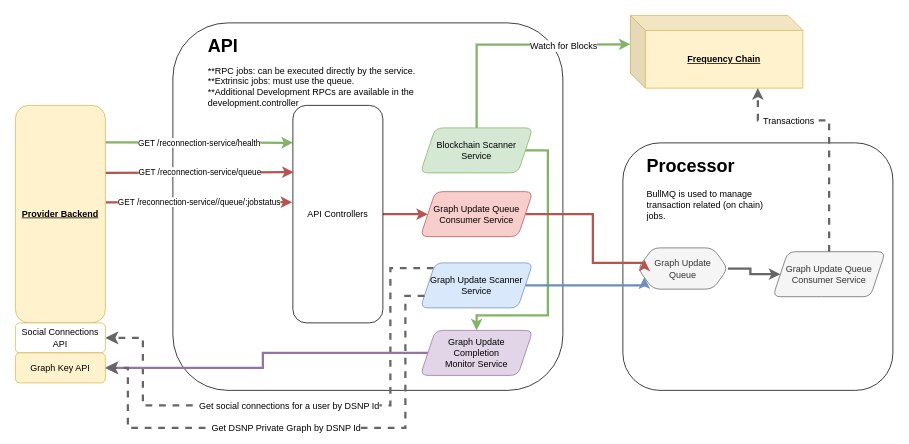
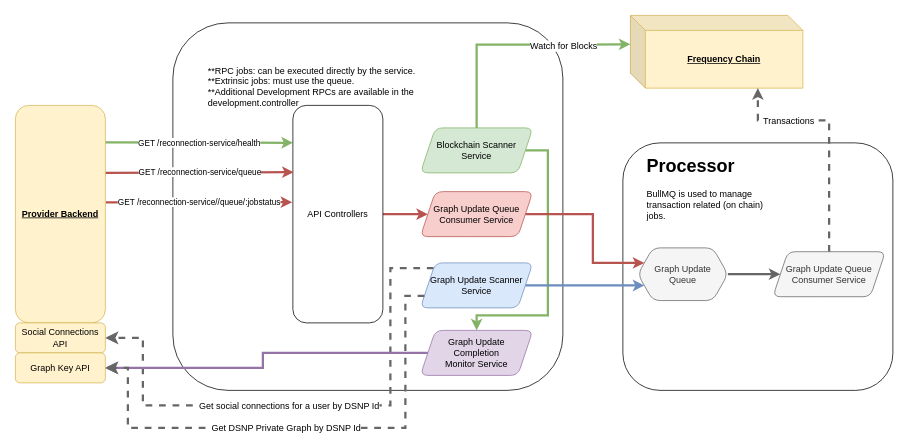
(317, 45) -> none
(683, 269) -> (683, 274)
(60, 338) -> (60, 338)
